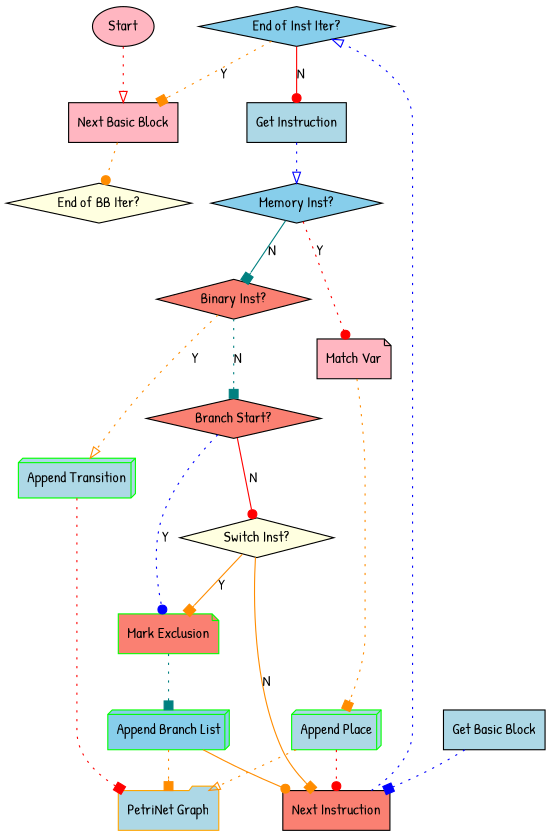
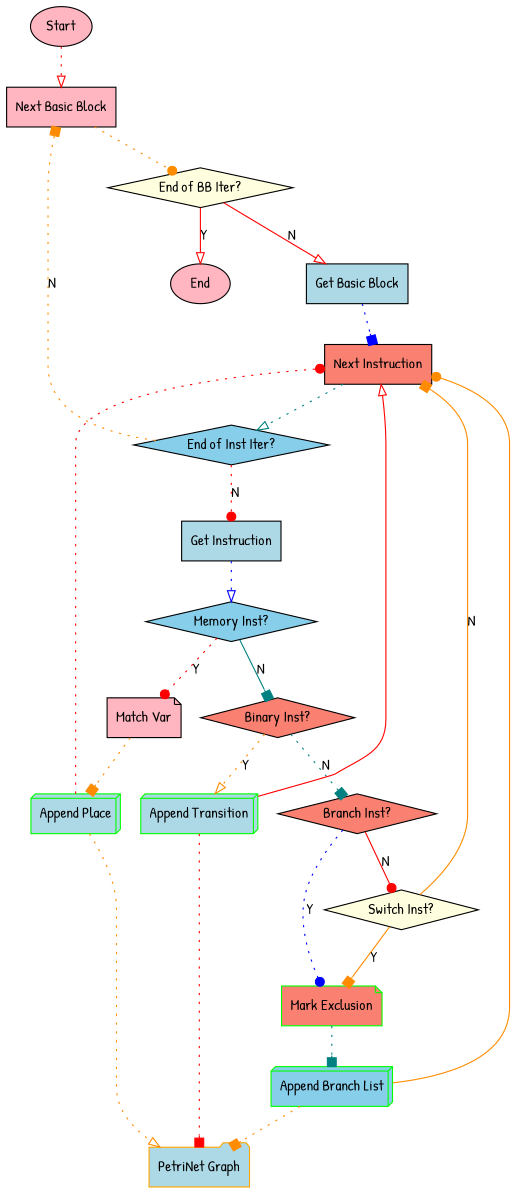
(297, 70) -> (231, 489)
(224, 75) -> (52, 284)
none -> (270, 230)
none -> (200, 284)
(413, 409) -> (305, 405)
(234, 418) -> (357, 814)
none -> (386, 637)
